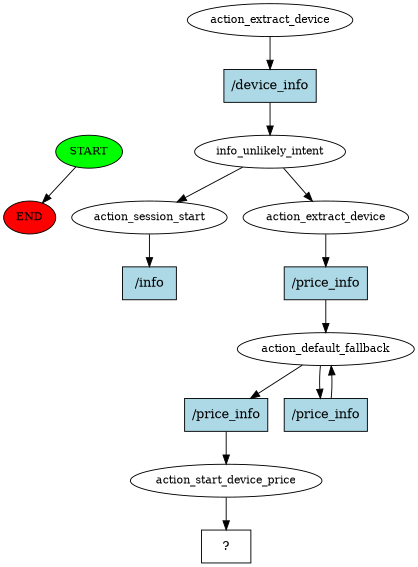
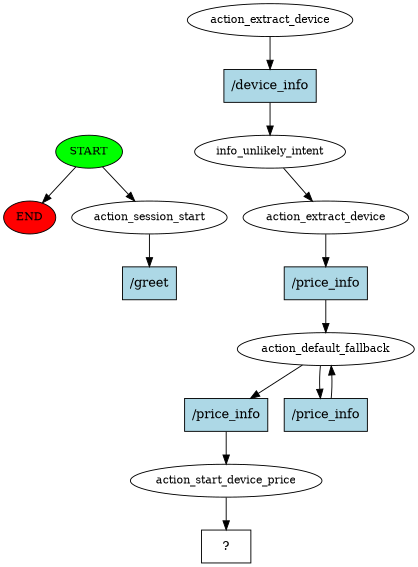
(214, 182) -> (115, 181)
(149, 283) -> (149, 283)
